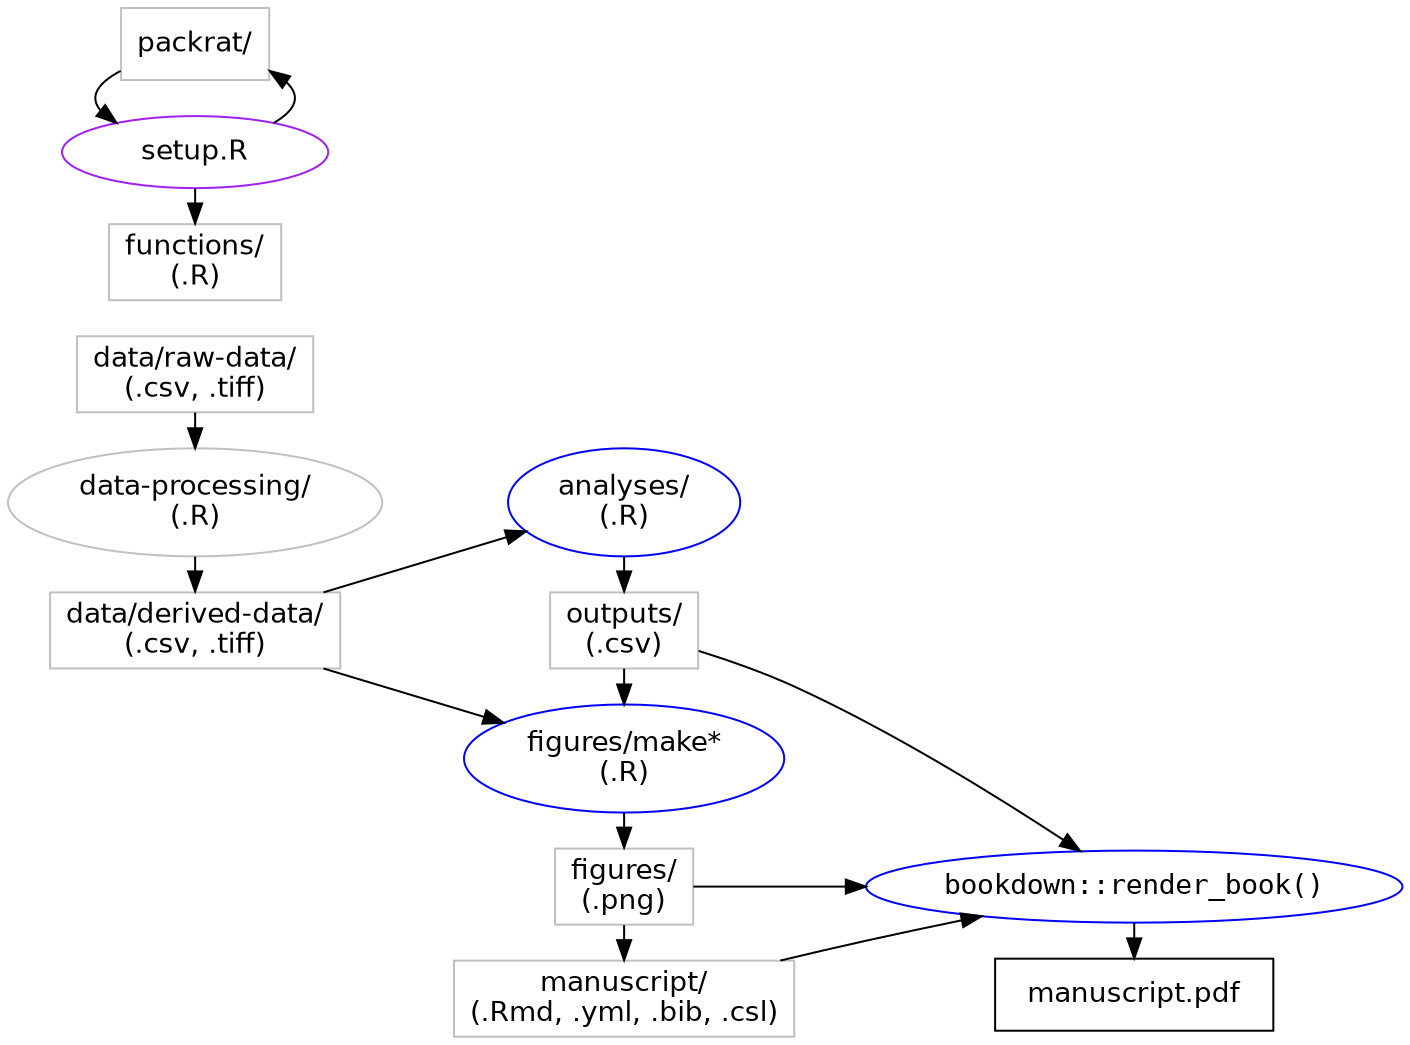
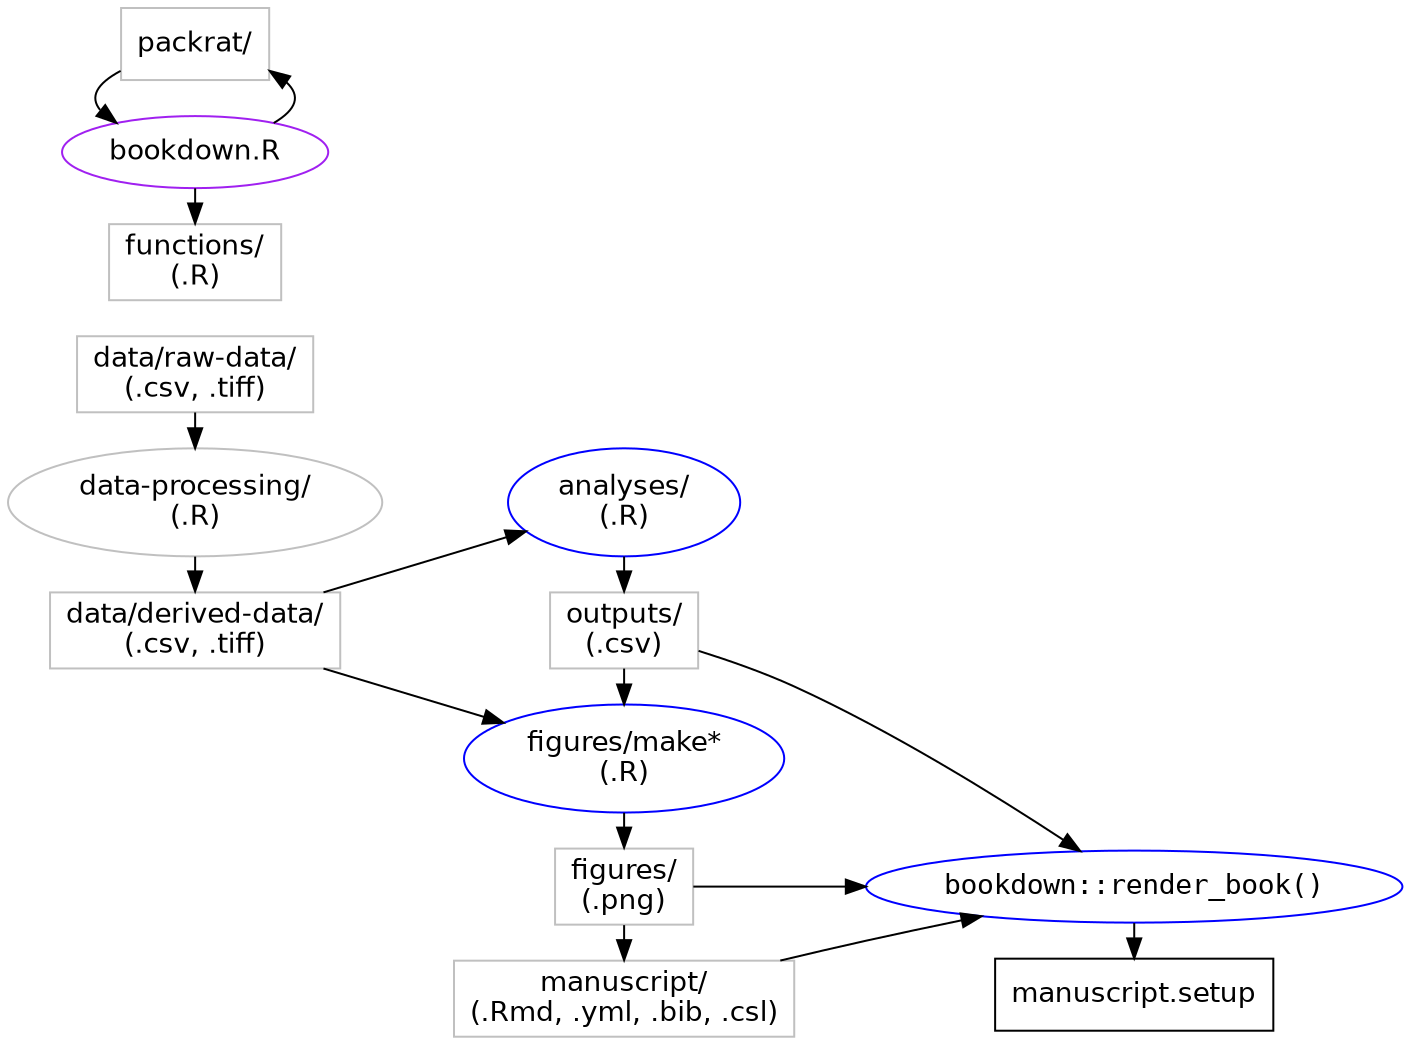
(195, 152) -> (195, 152)
(1134, 995) -> (1134, 995)
